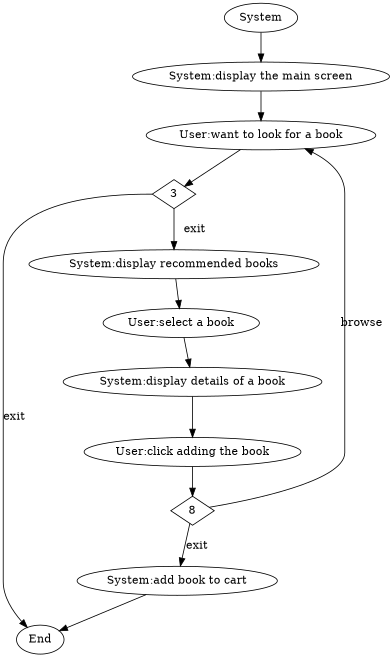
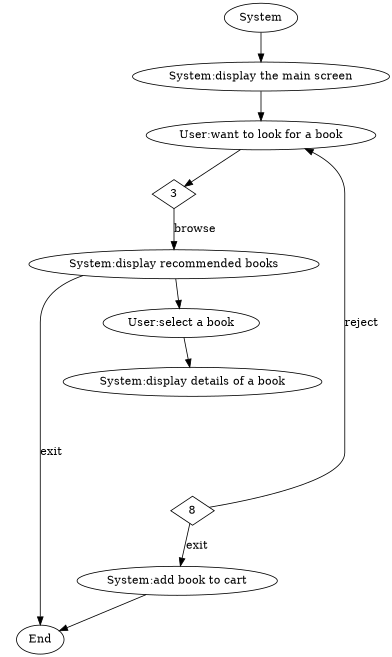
(195, 229) -> (195, 229)
(362, 323) -> (362, 323)
(3, 355) -> (40, 436)
(193, 452) -> none
